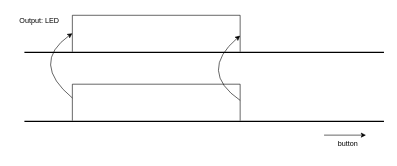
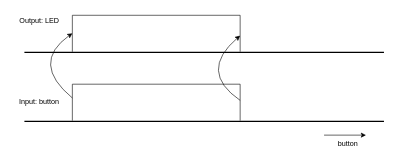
none -> (39, 102)
